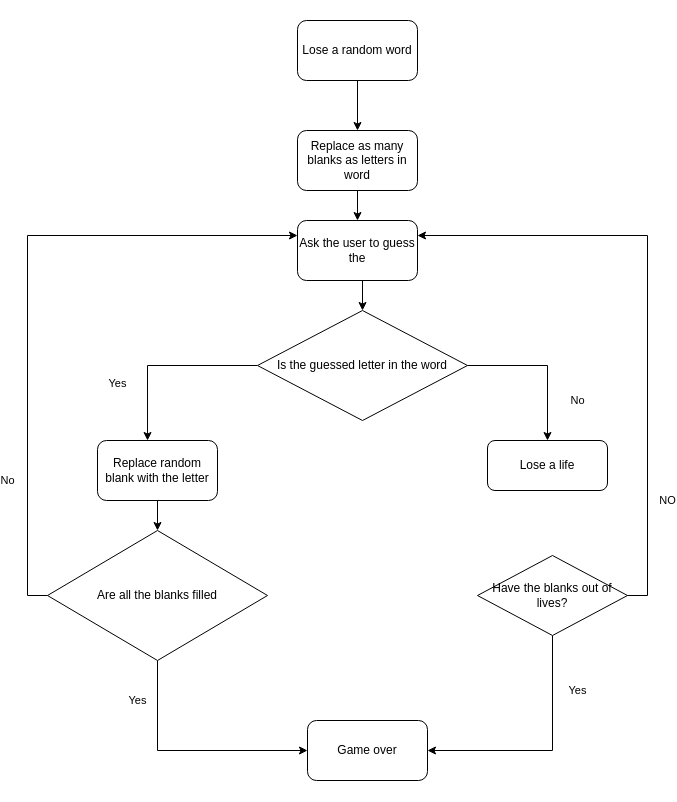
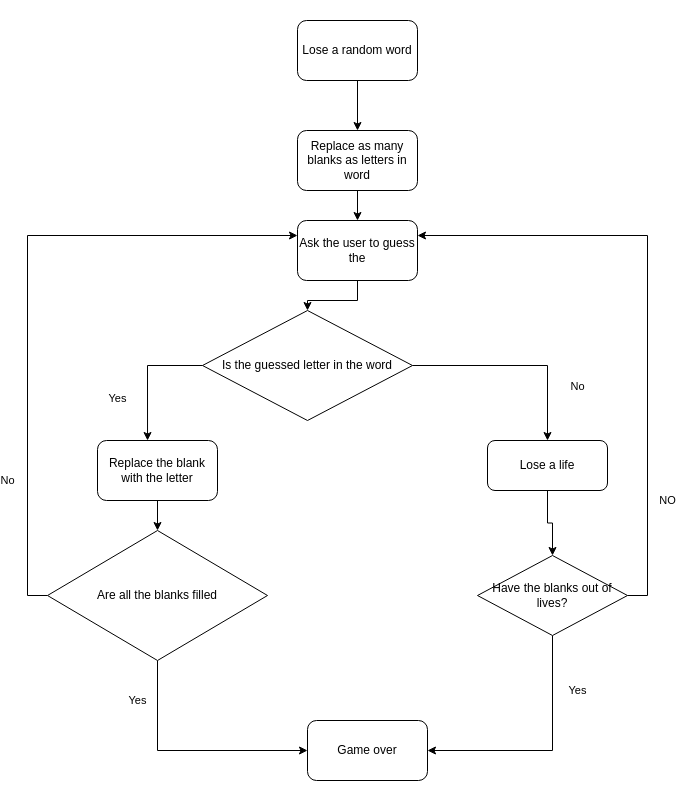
(363, 366) -> (308, 366)
(158, 471) -> (158, 471)
none -> (548, 522)
